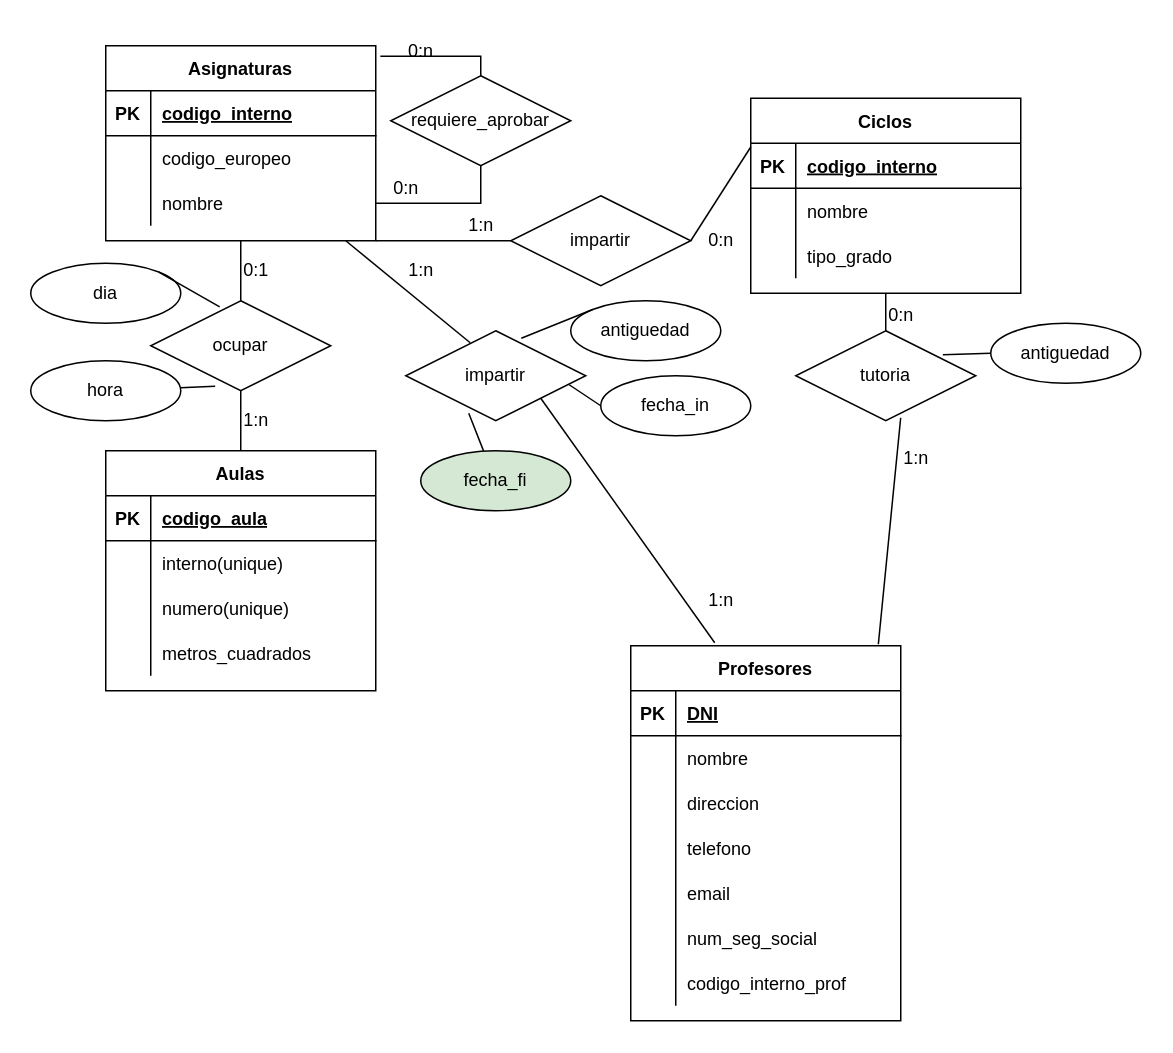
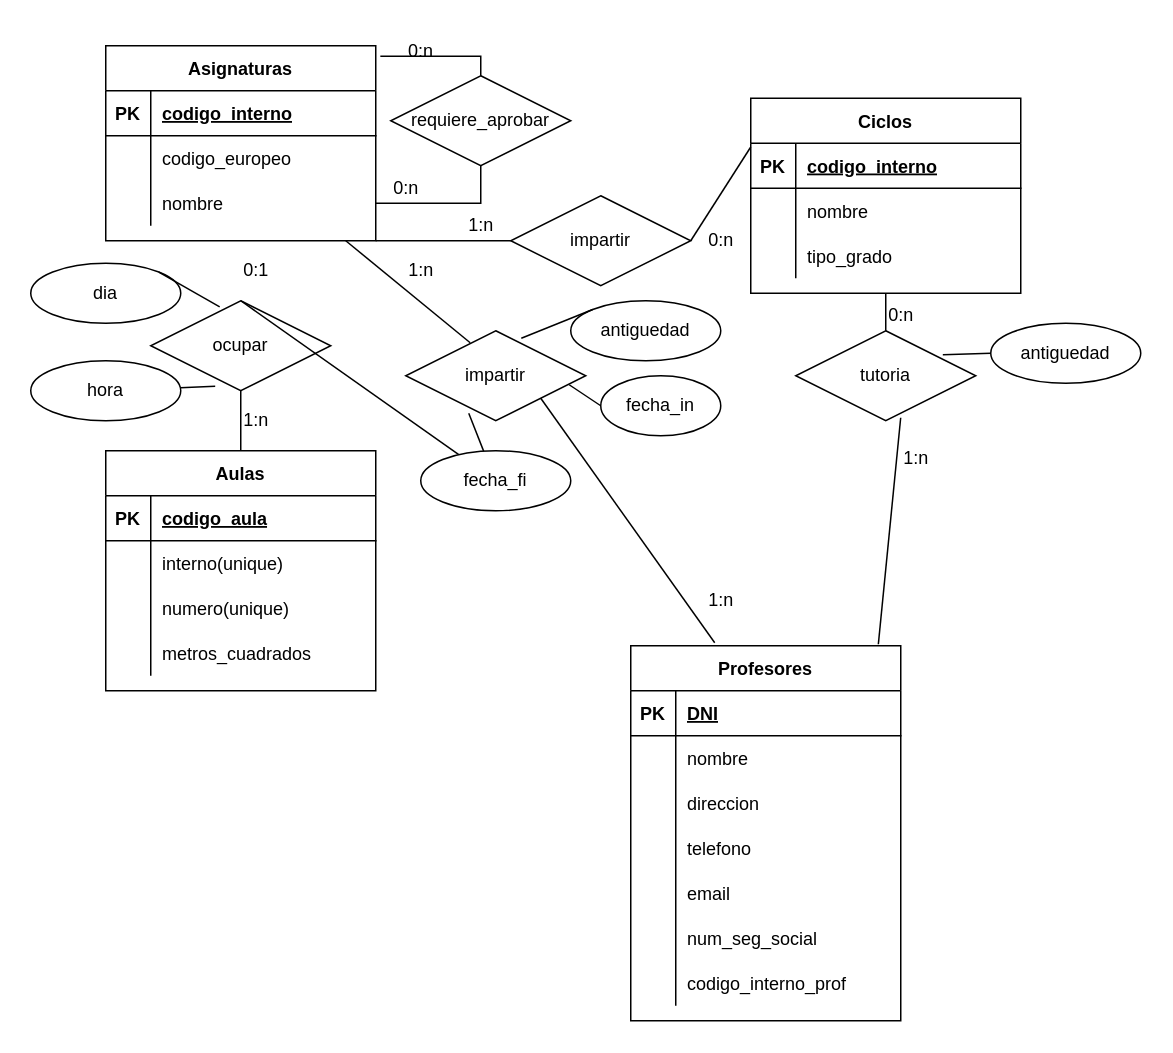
(241, 272) -> (350, 378)
(676, 406) -> (661, 406)
(496, 481) -> (496, 481)
